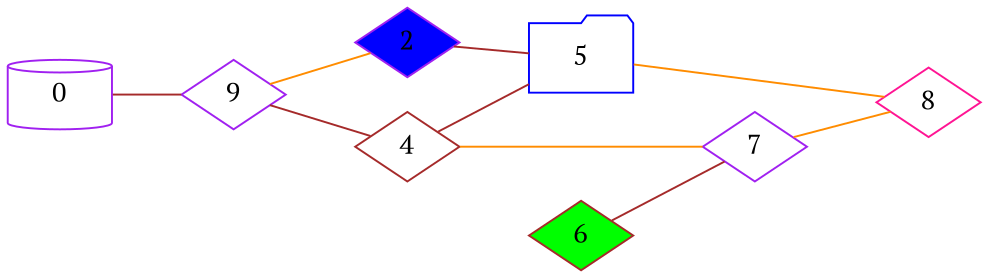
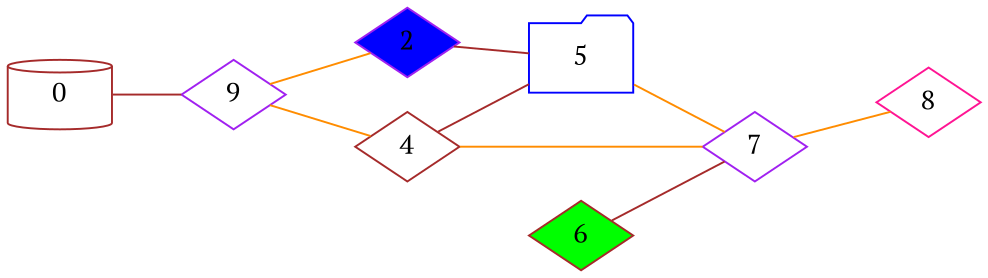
(759, 81) -> (679, 108)
(60, 95) -> (60, 95)
(320, 121) -> (320, 121)
